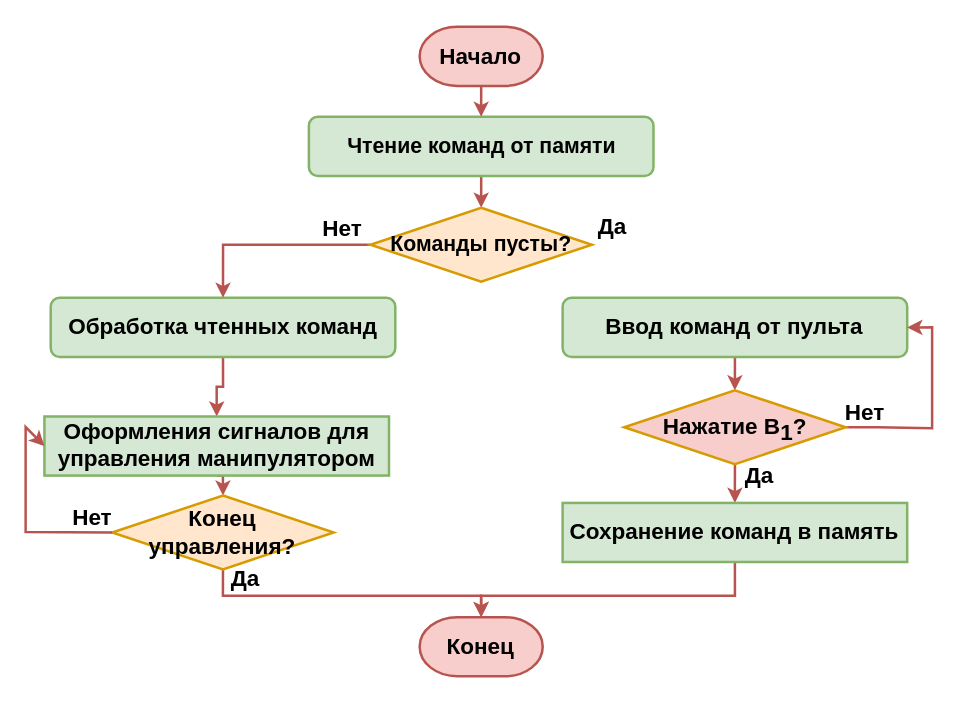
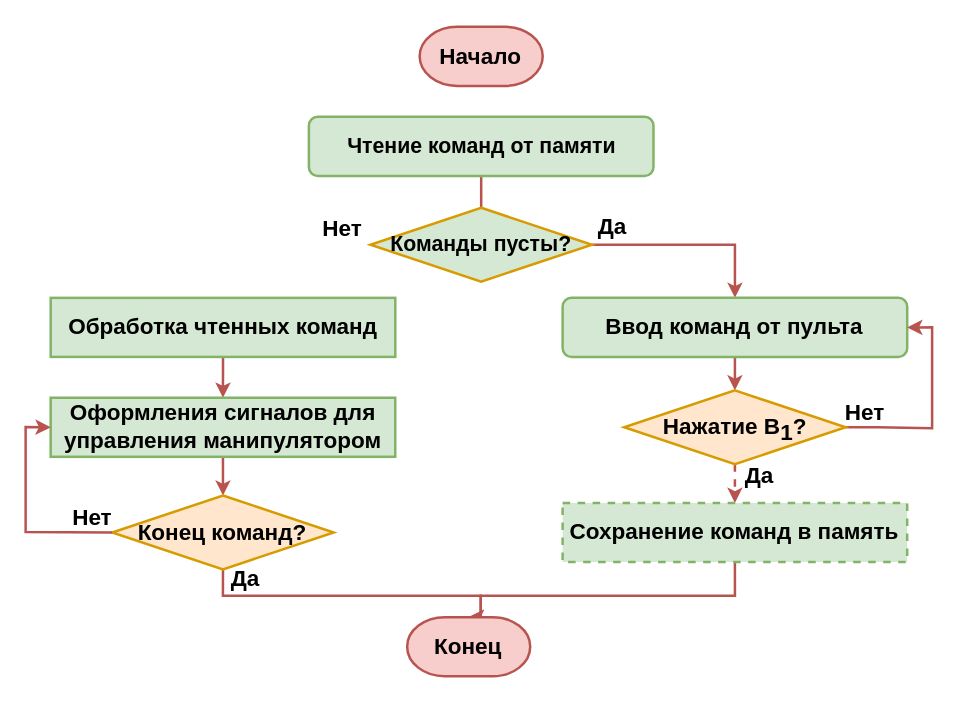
(481, 96) -> none
(481, 195) -> (481, 198)
(276, 245) -> none
(481, 245) -> (481, 245)
none -> (684, 245)
(223, 327) -> (223, 327)
(735, 427) -> (735, 427)
(217, 446) -> (223, 427)
(735, 480) -> (735, 480)
(735, 532) -> (735, 532)
(223, 533) -> (223, 533)
(481, 647) -> (469, 647)
